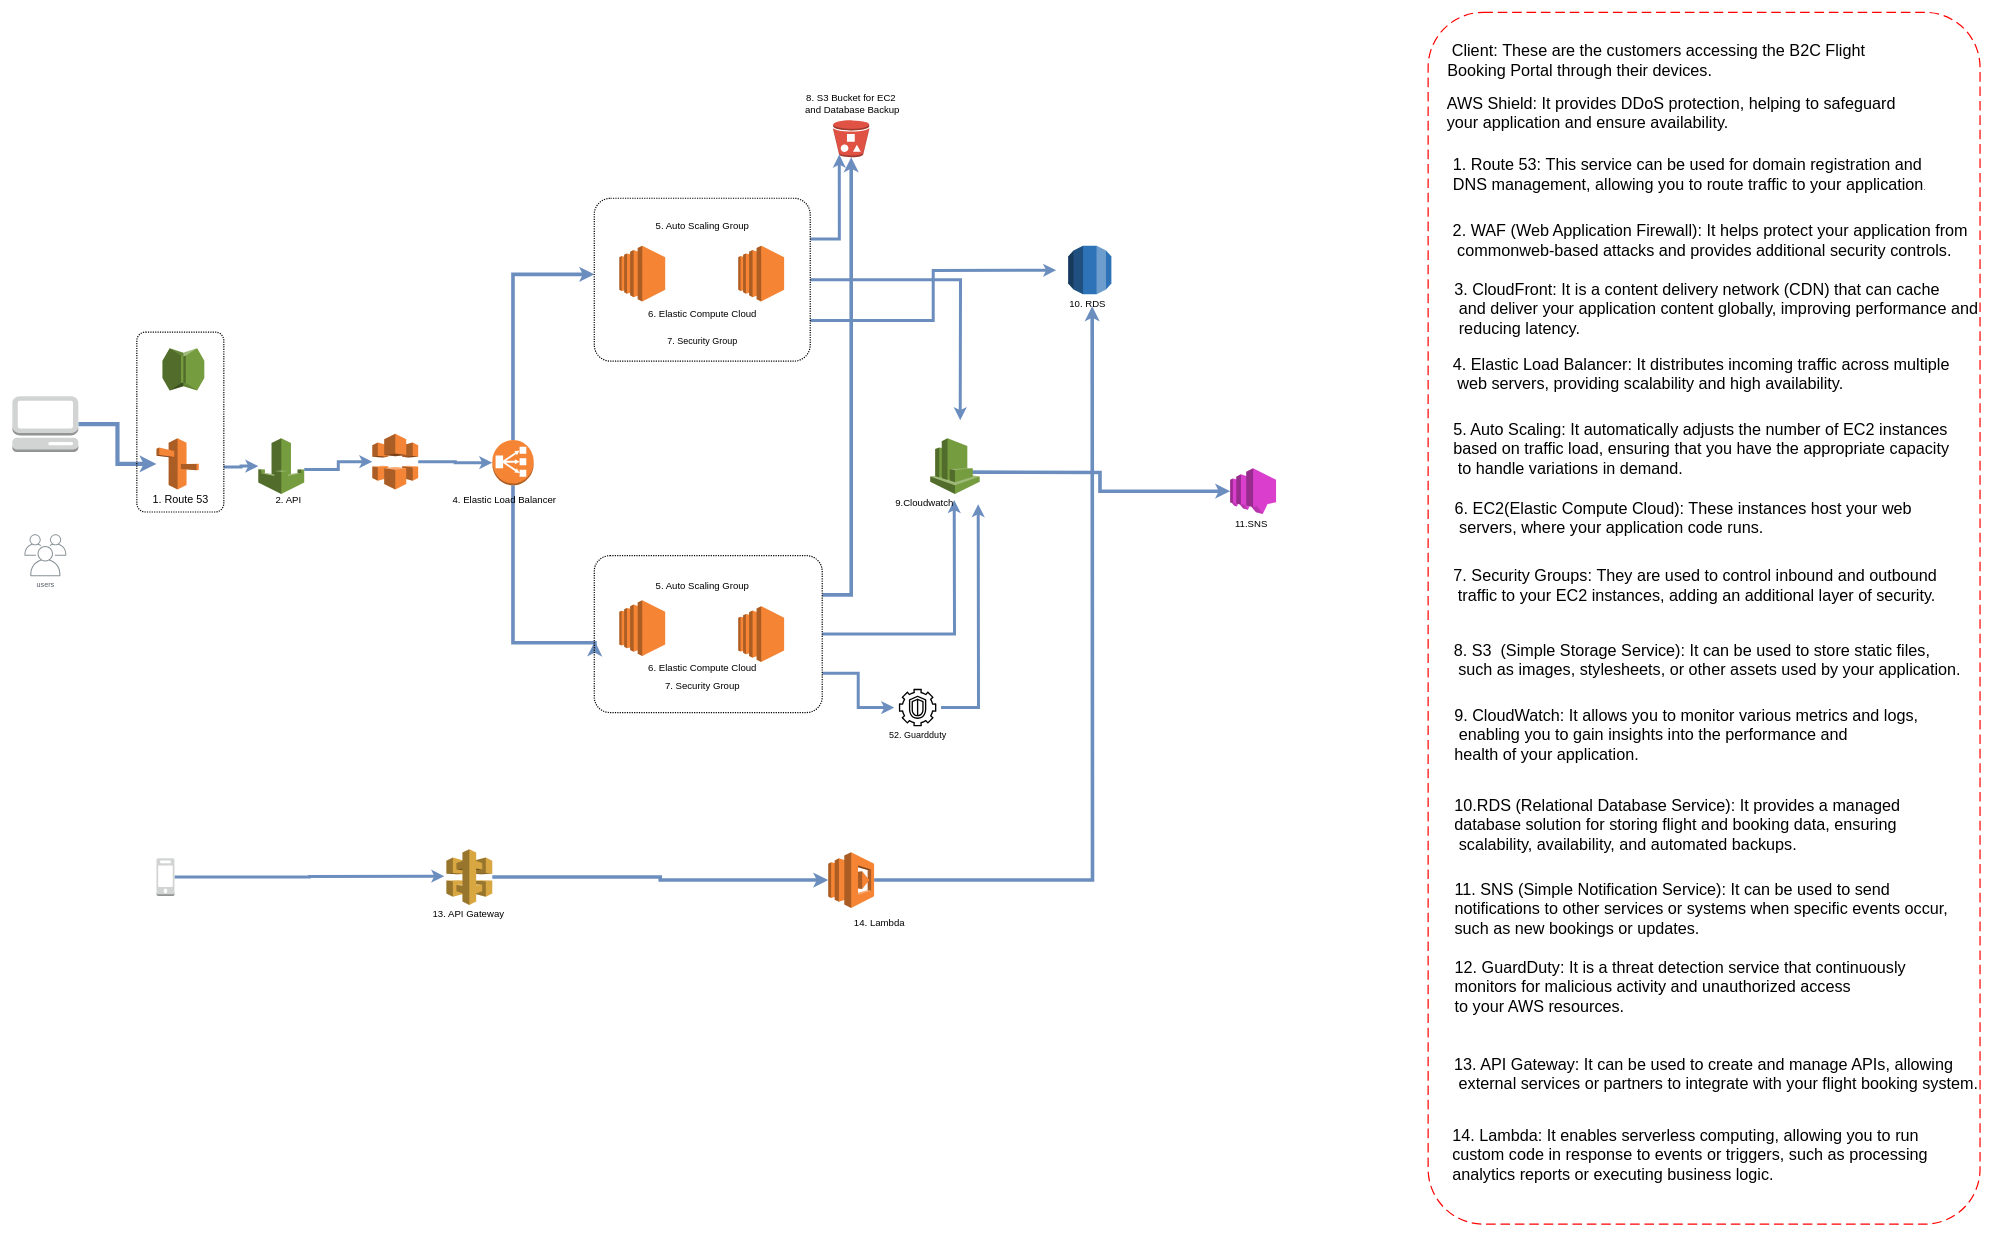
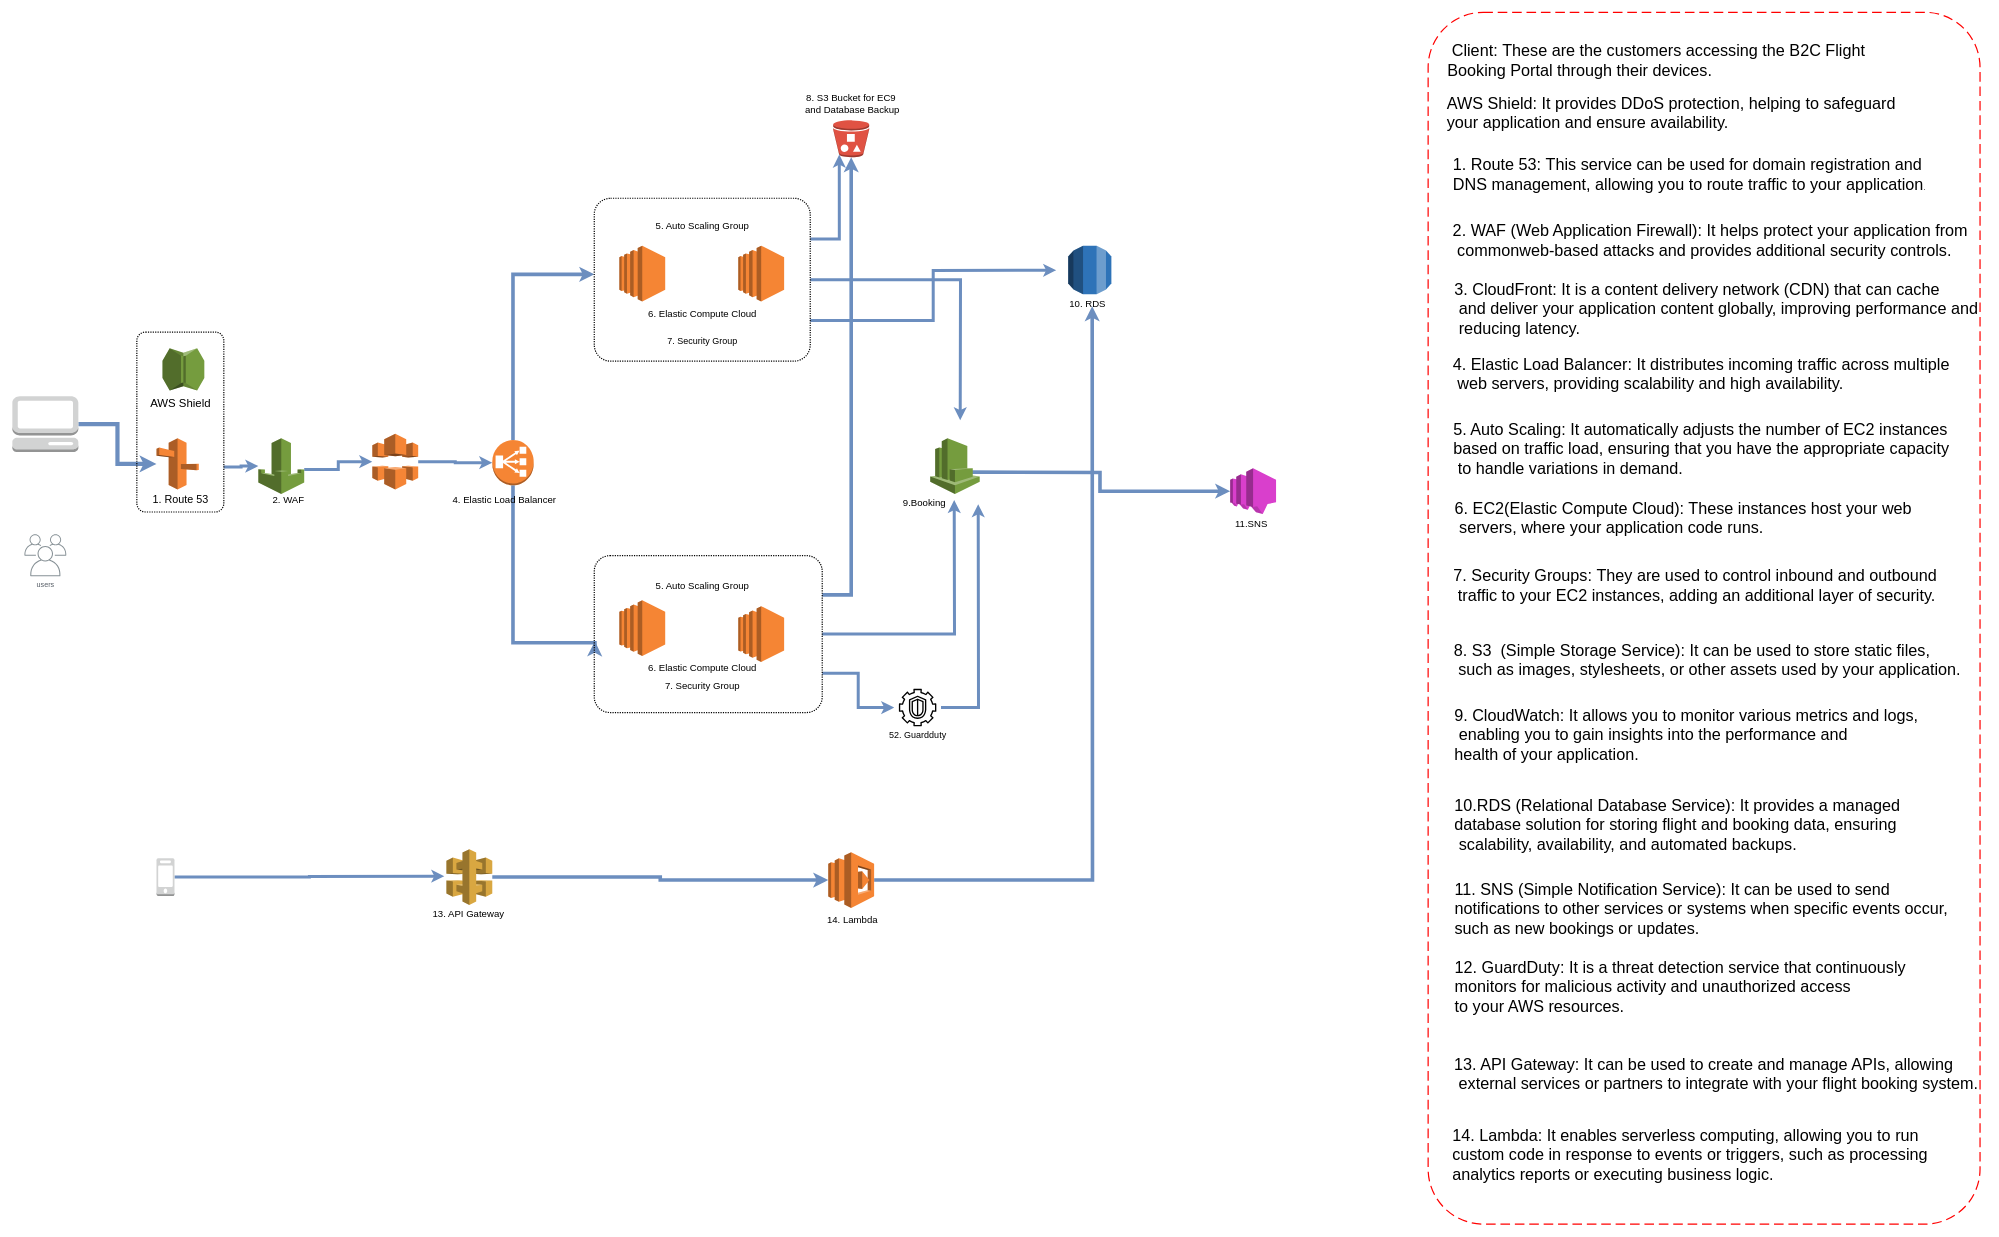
(853, 104) -> (853, 104)
none -> (180, 404)
(289, 500) -> (289, 500)
(925, 503) -> (925, 503)
(879, 923) -> (852, 920)
